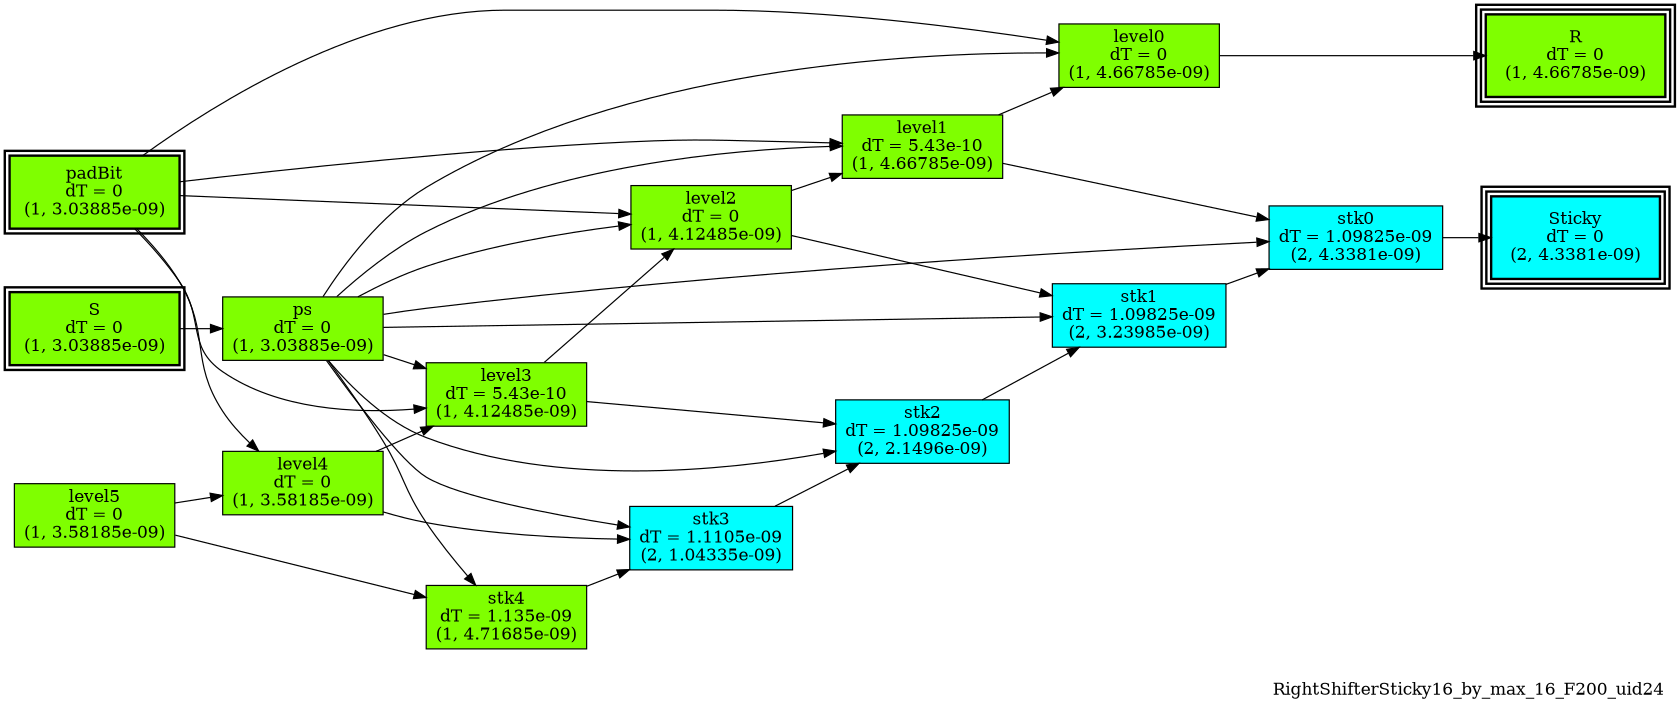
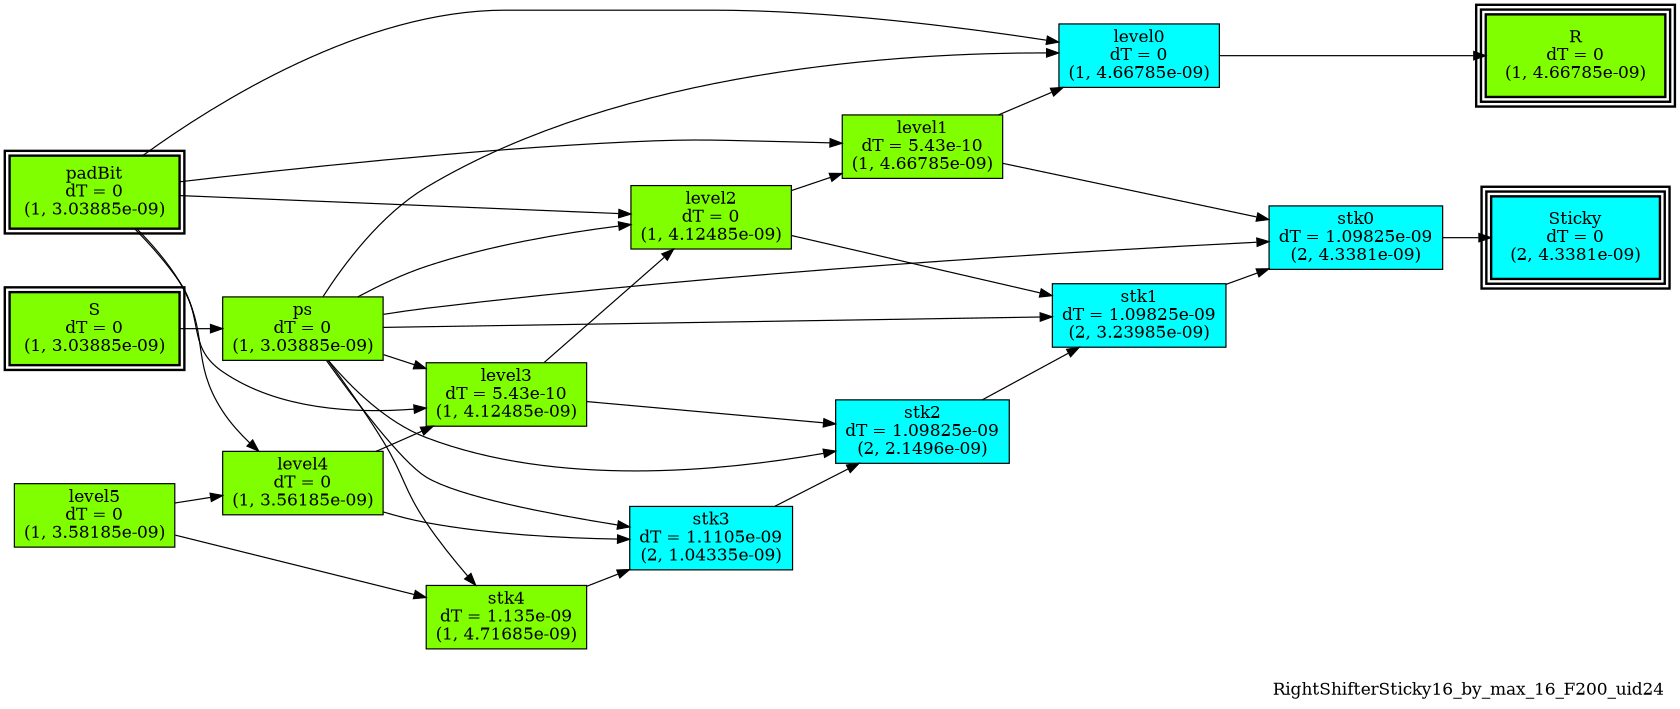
(1139, 56) -> (1139, 56)
(569, 180) -> none
(303, 483) -> (303, 483)
